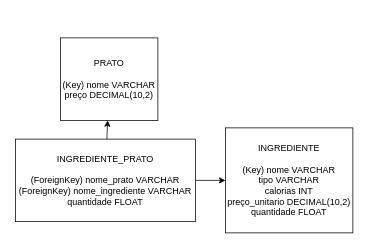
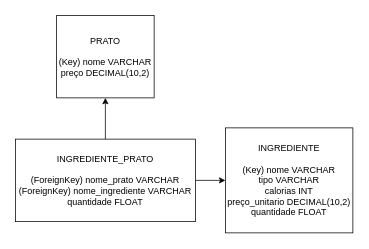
(109, 79) -> (105, 57)
